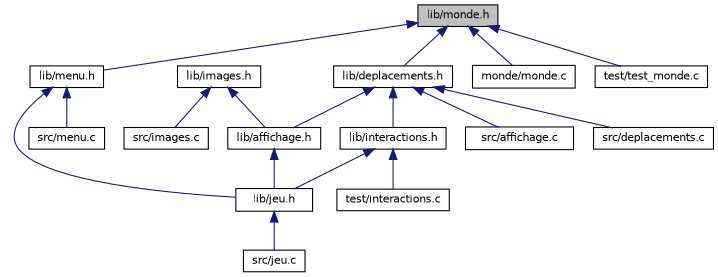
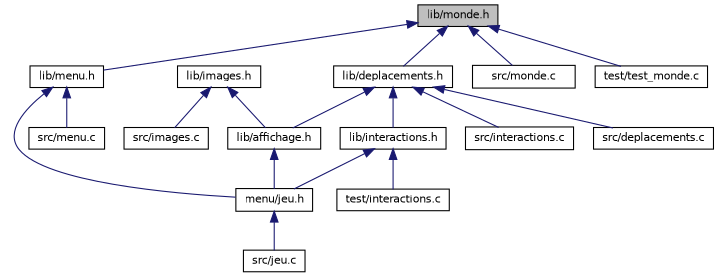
(524, 77) -> (524, 77)
(520, 138) -> (520, 138)
(274, 200) -> (274, 200)
